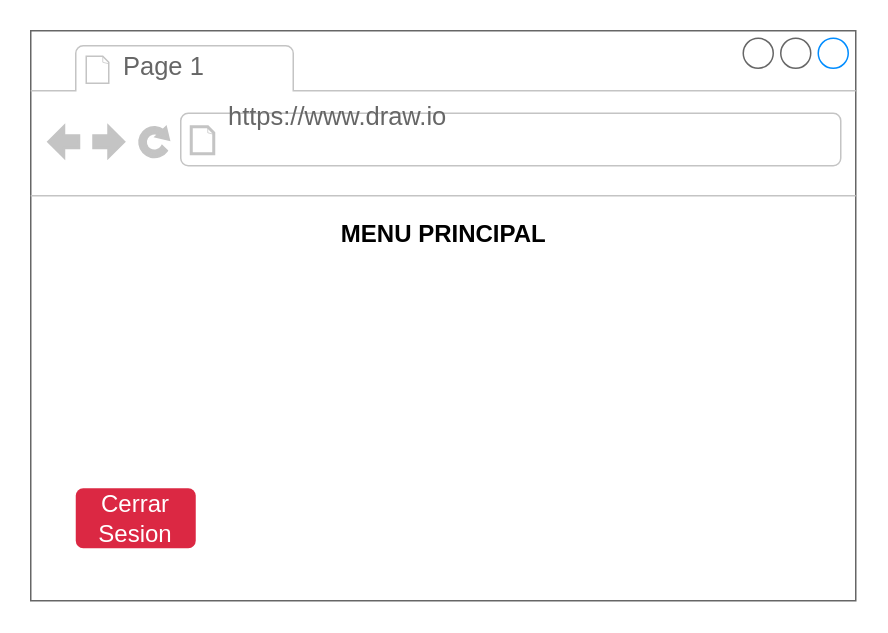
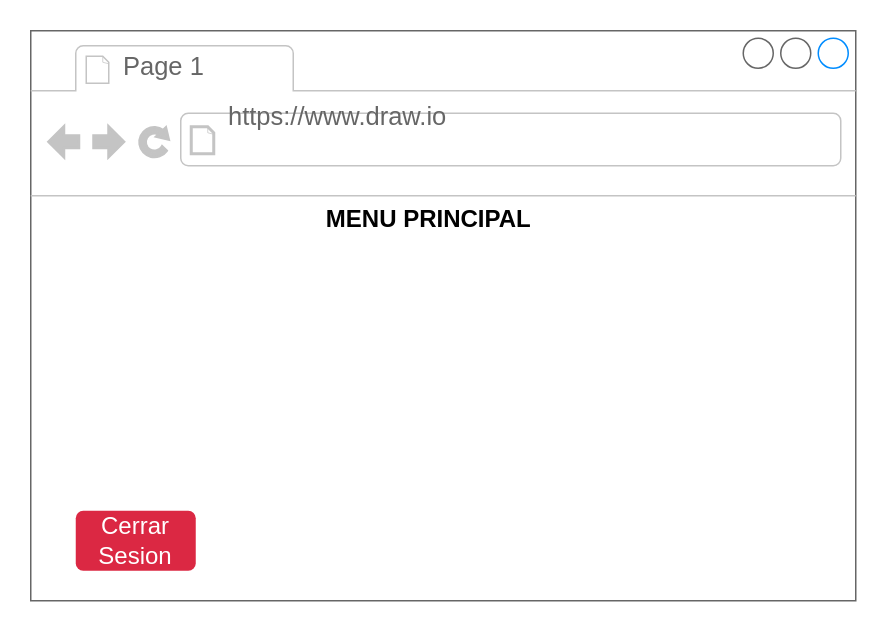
(443, 233) -> (428, 218)
(136, 518) -> (136, 541)
